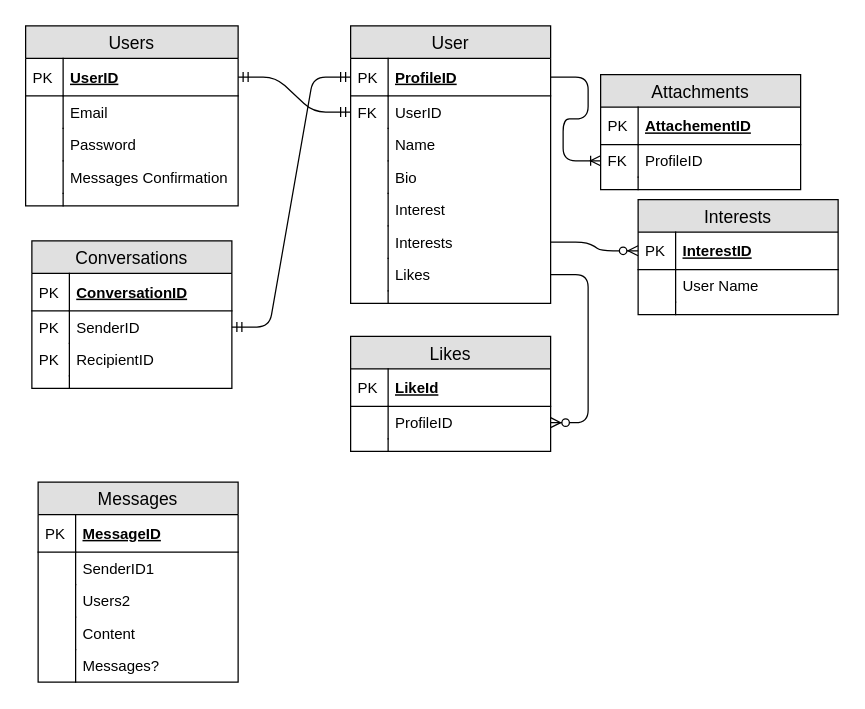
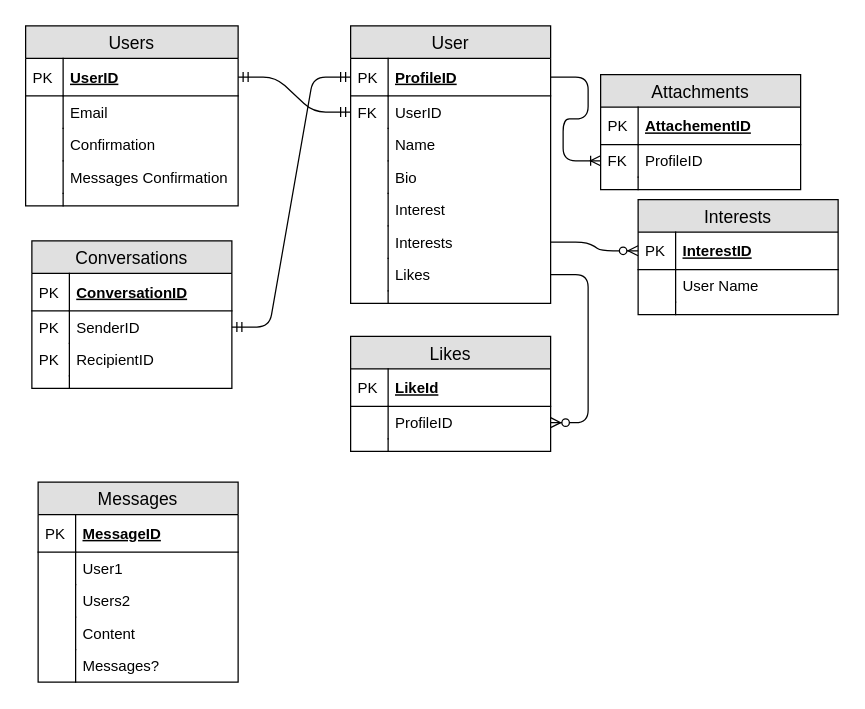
(104, 145) -> (117, 145)
(120, 569) -> (104, 569)
